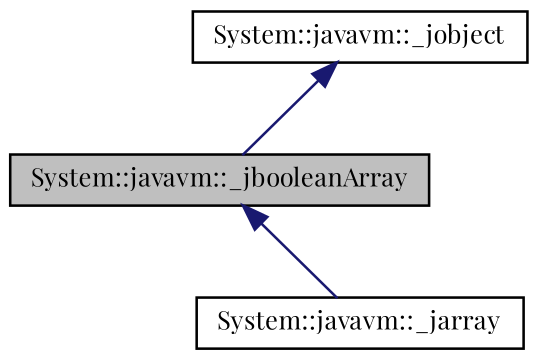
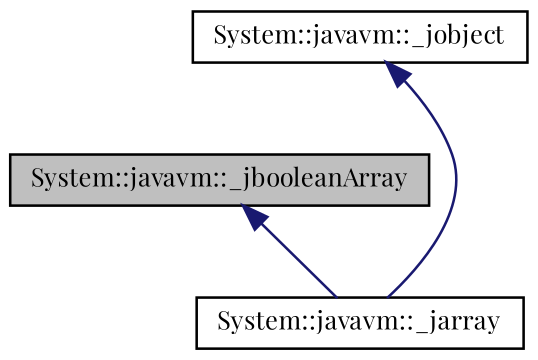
(280, 118) -> (455, 193)
